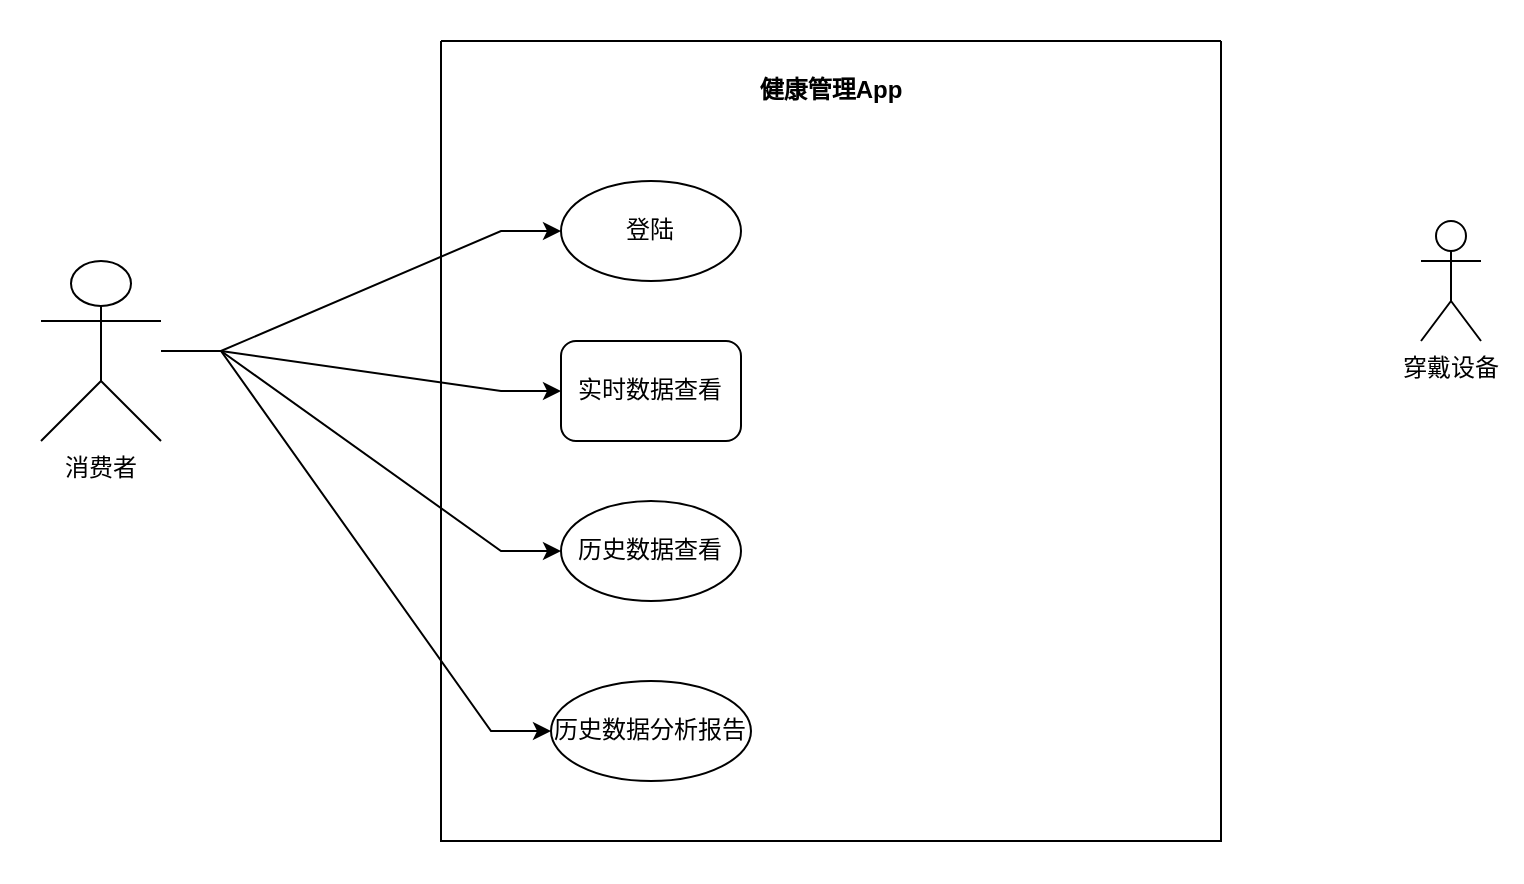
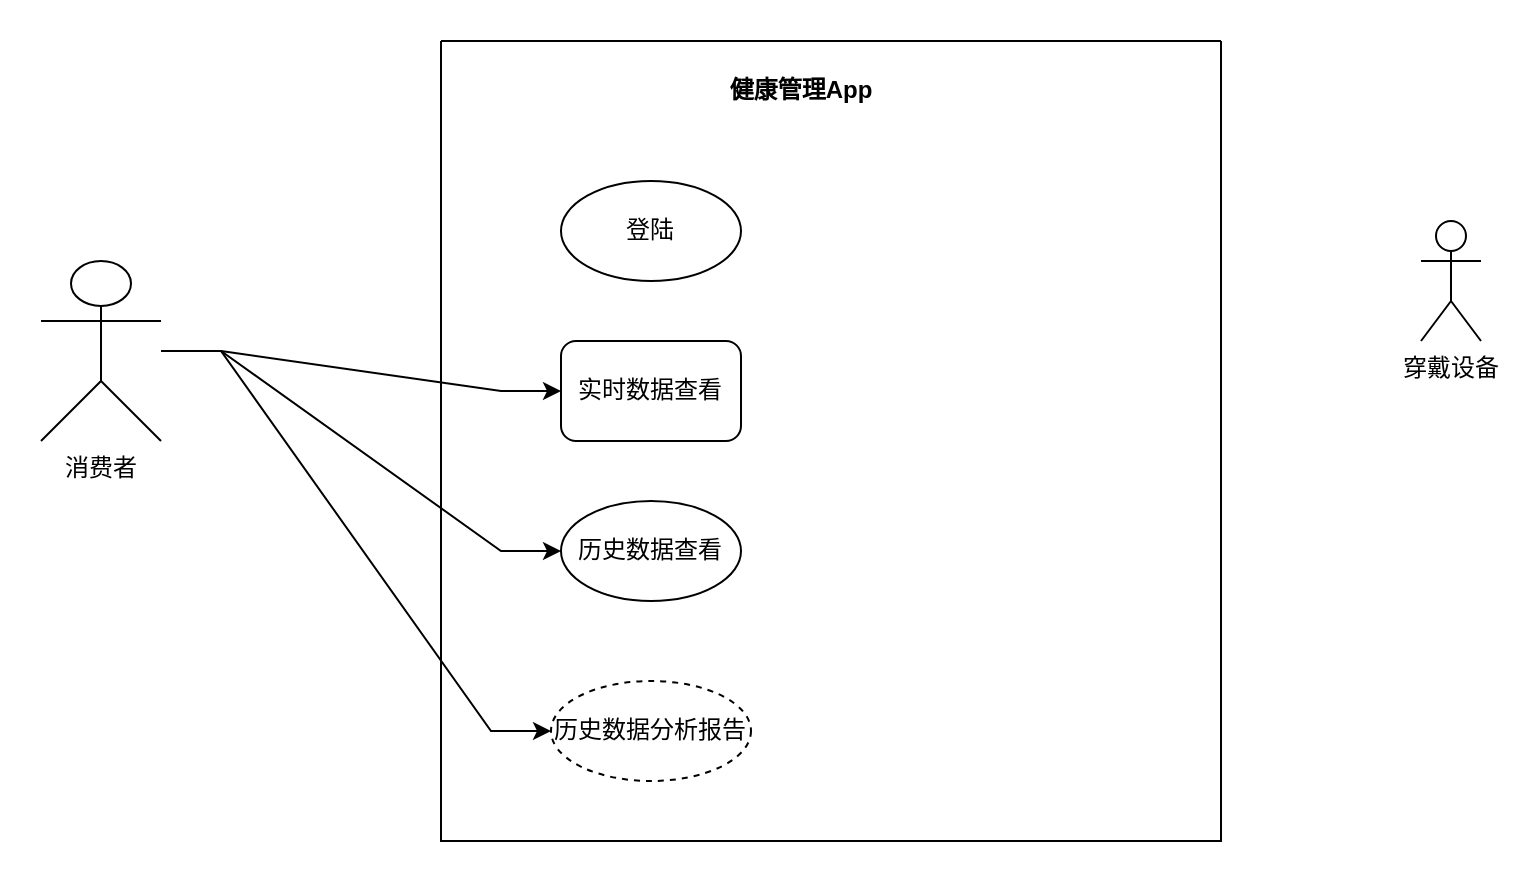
(831, 91) -> (801, 91)
(384, 281) -> none
(651, 731) -> (651, 731)
